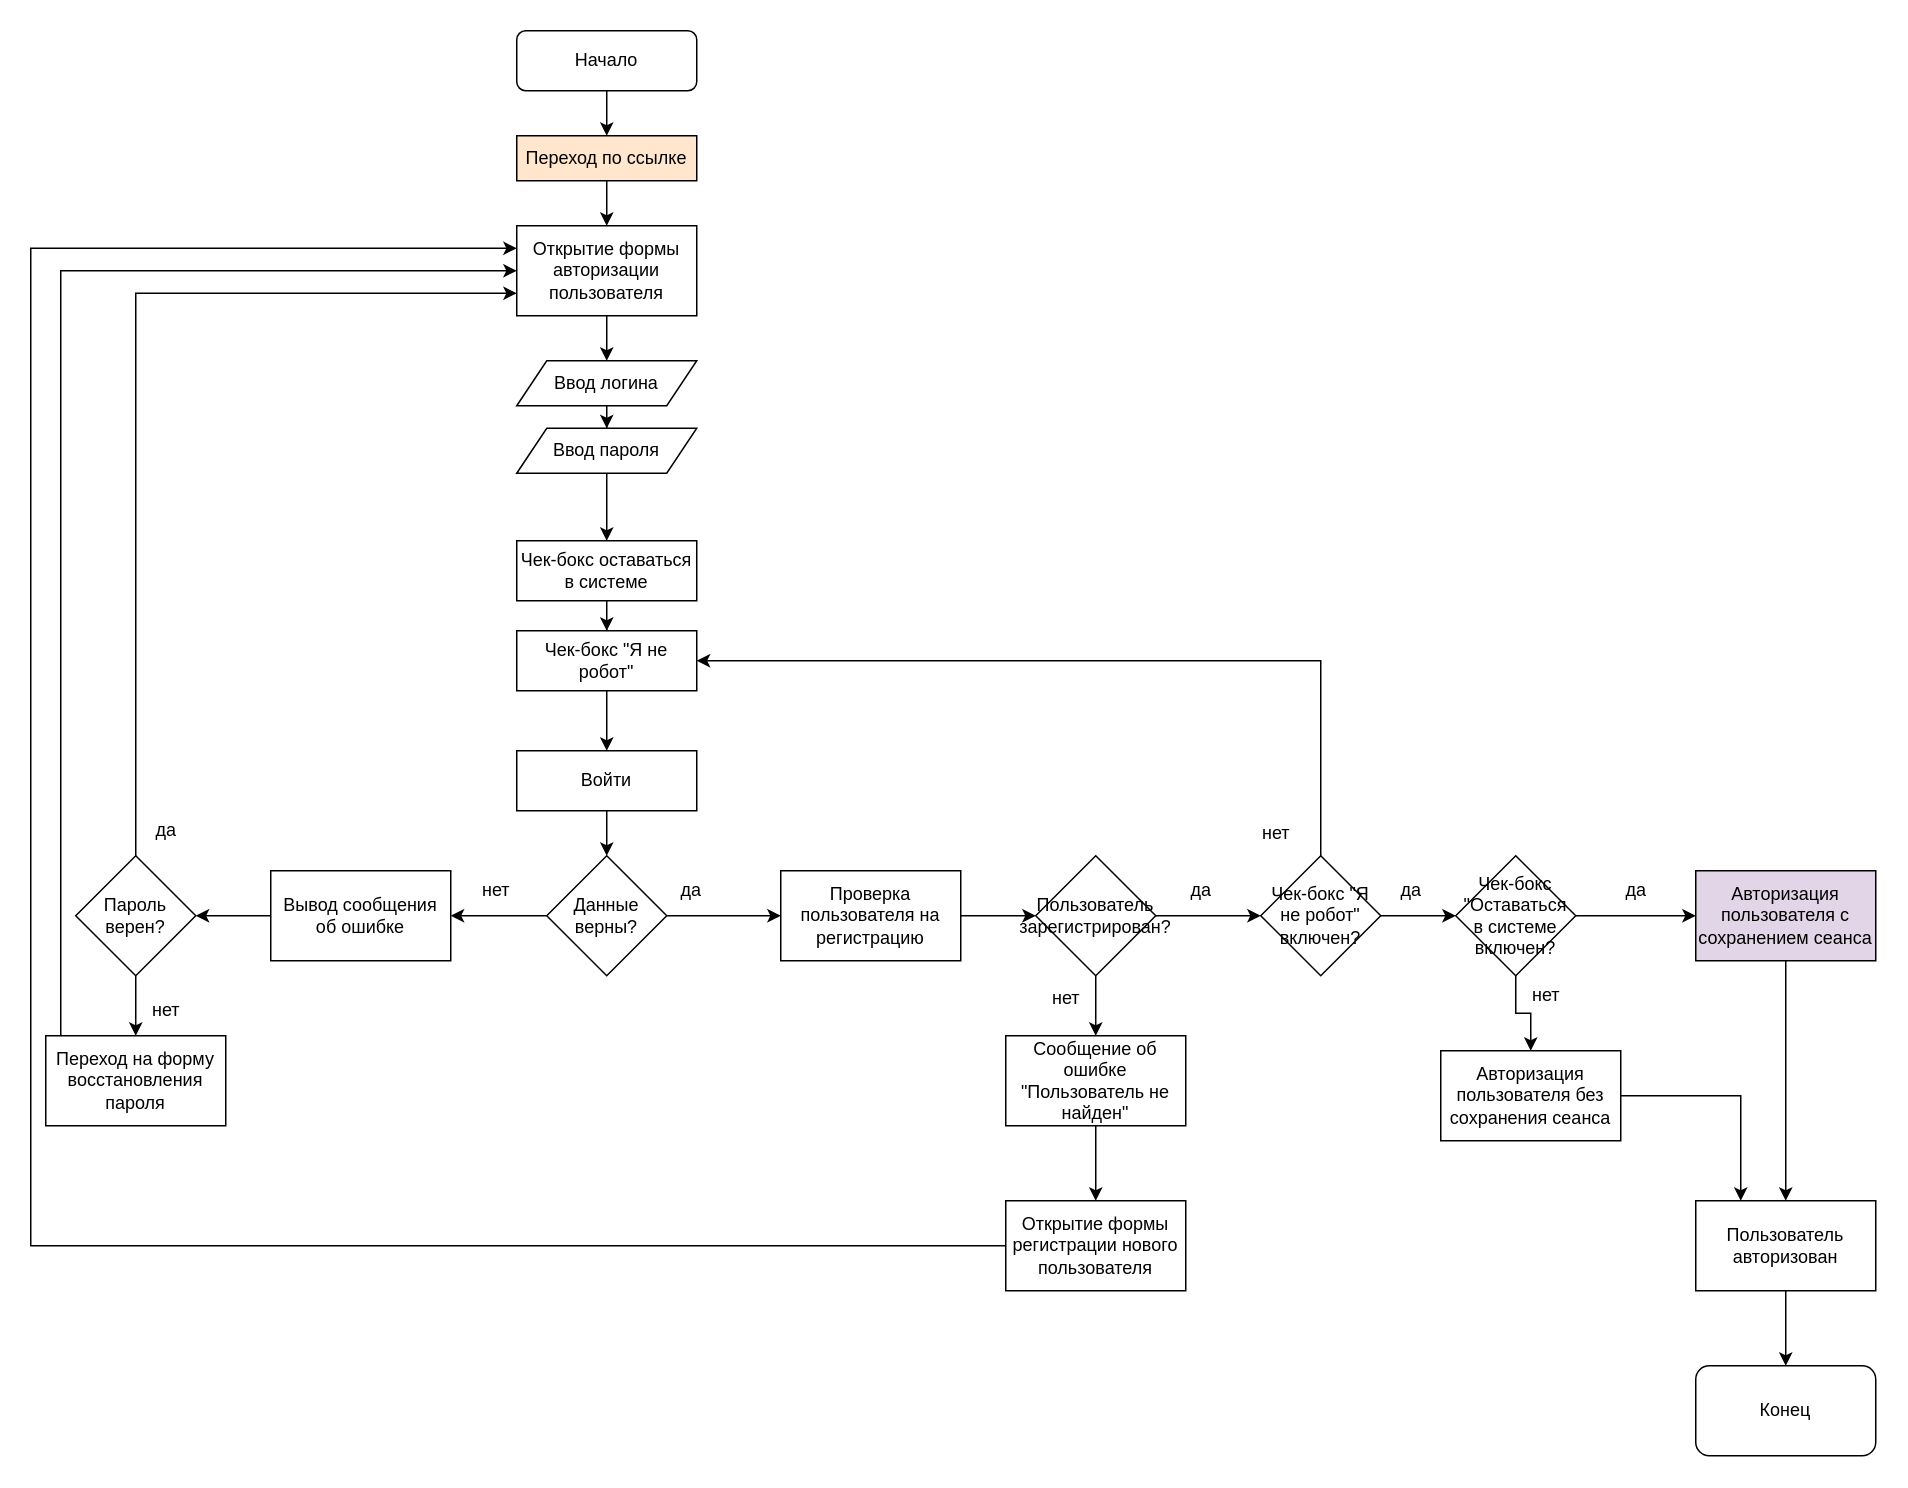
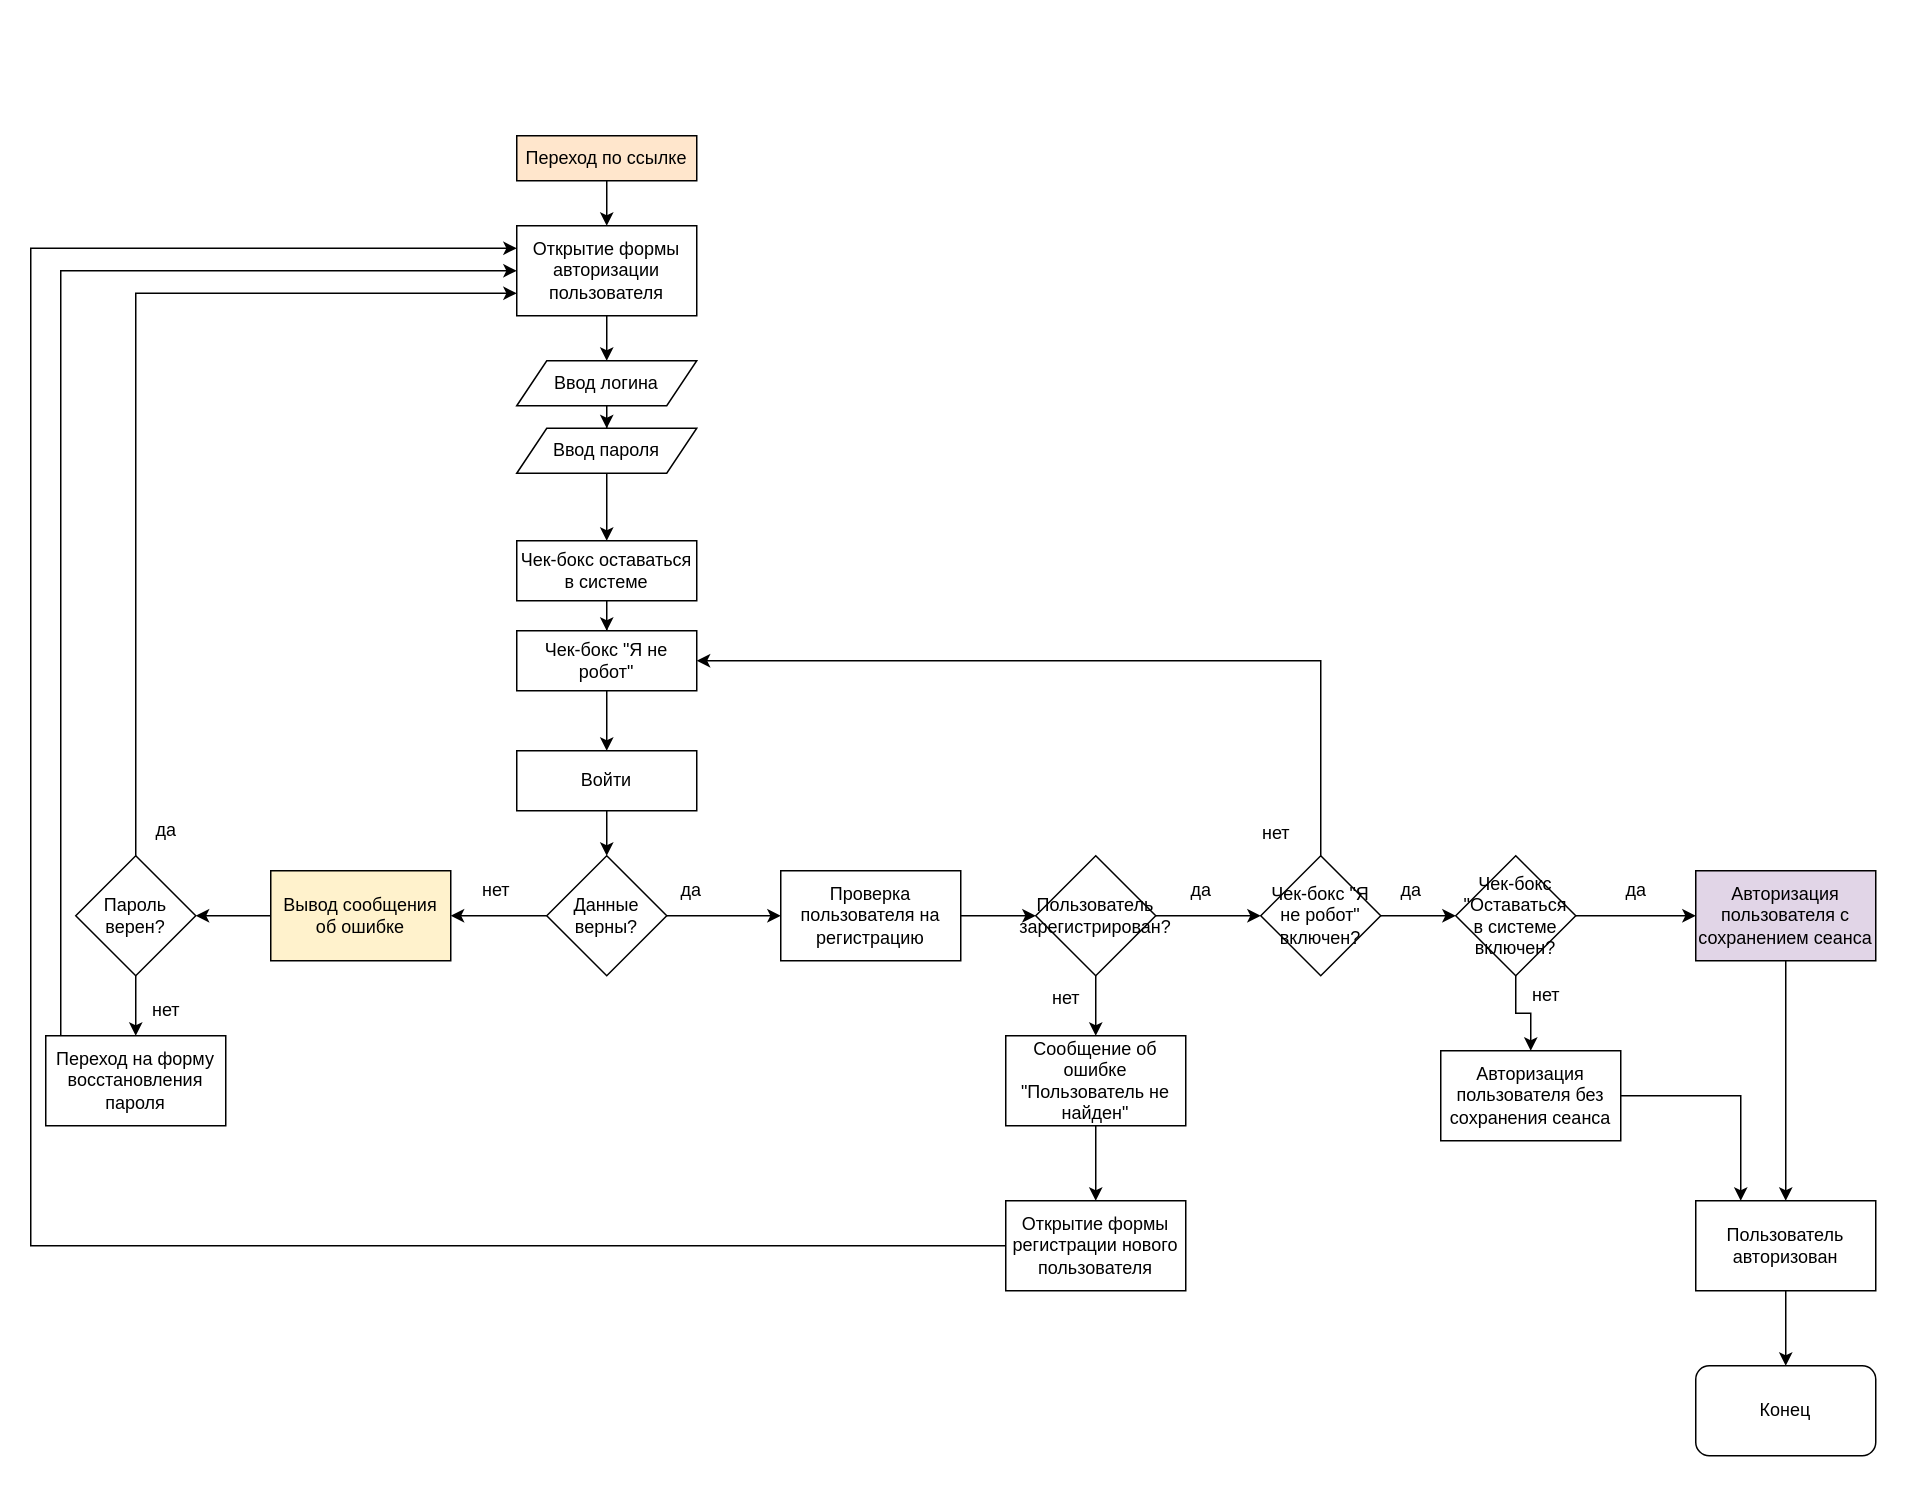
(607, 61) -> none
(607, 119) -> none
(361, 916) -> (361, 916)
